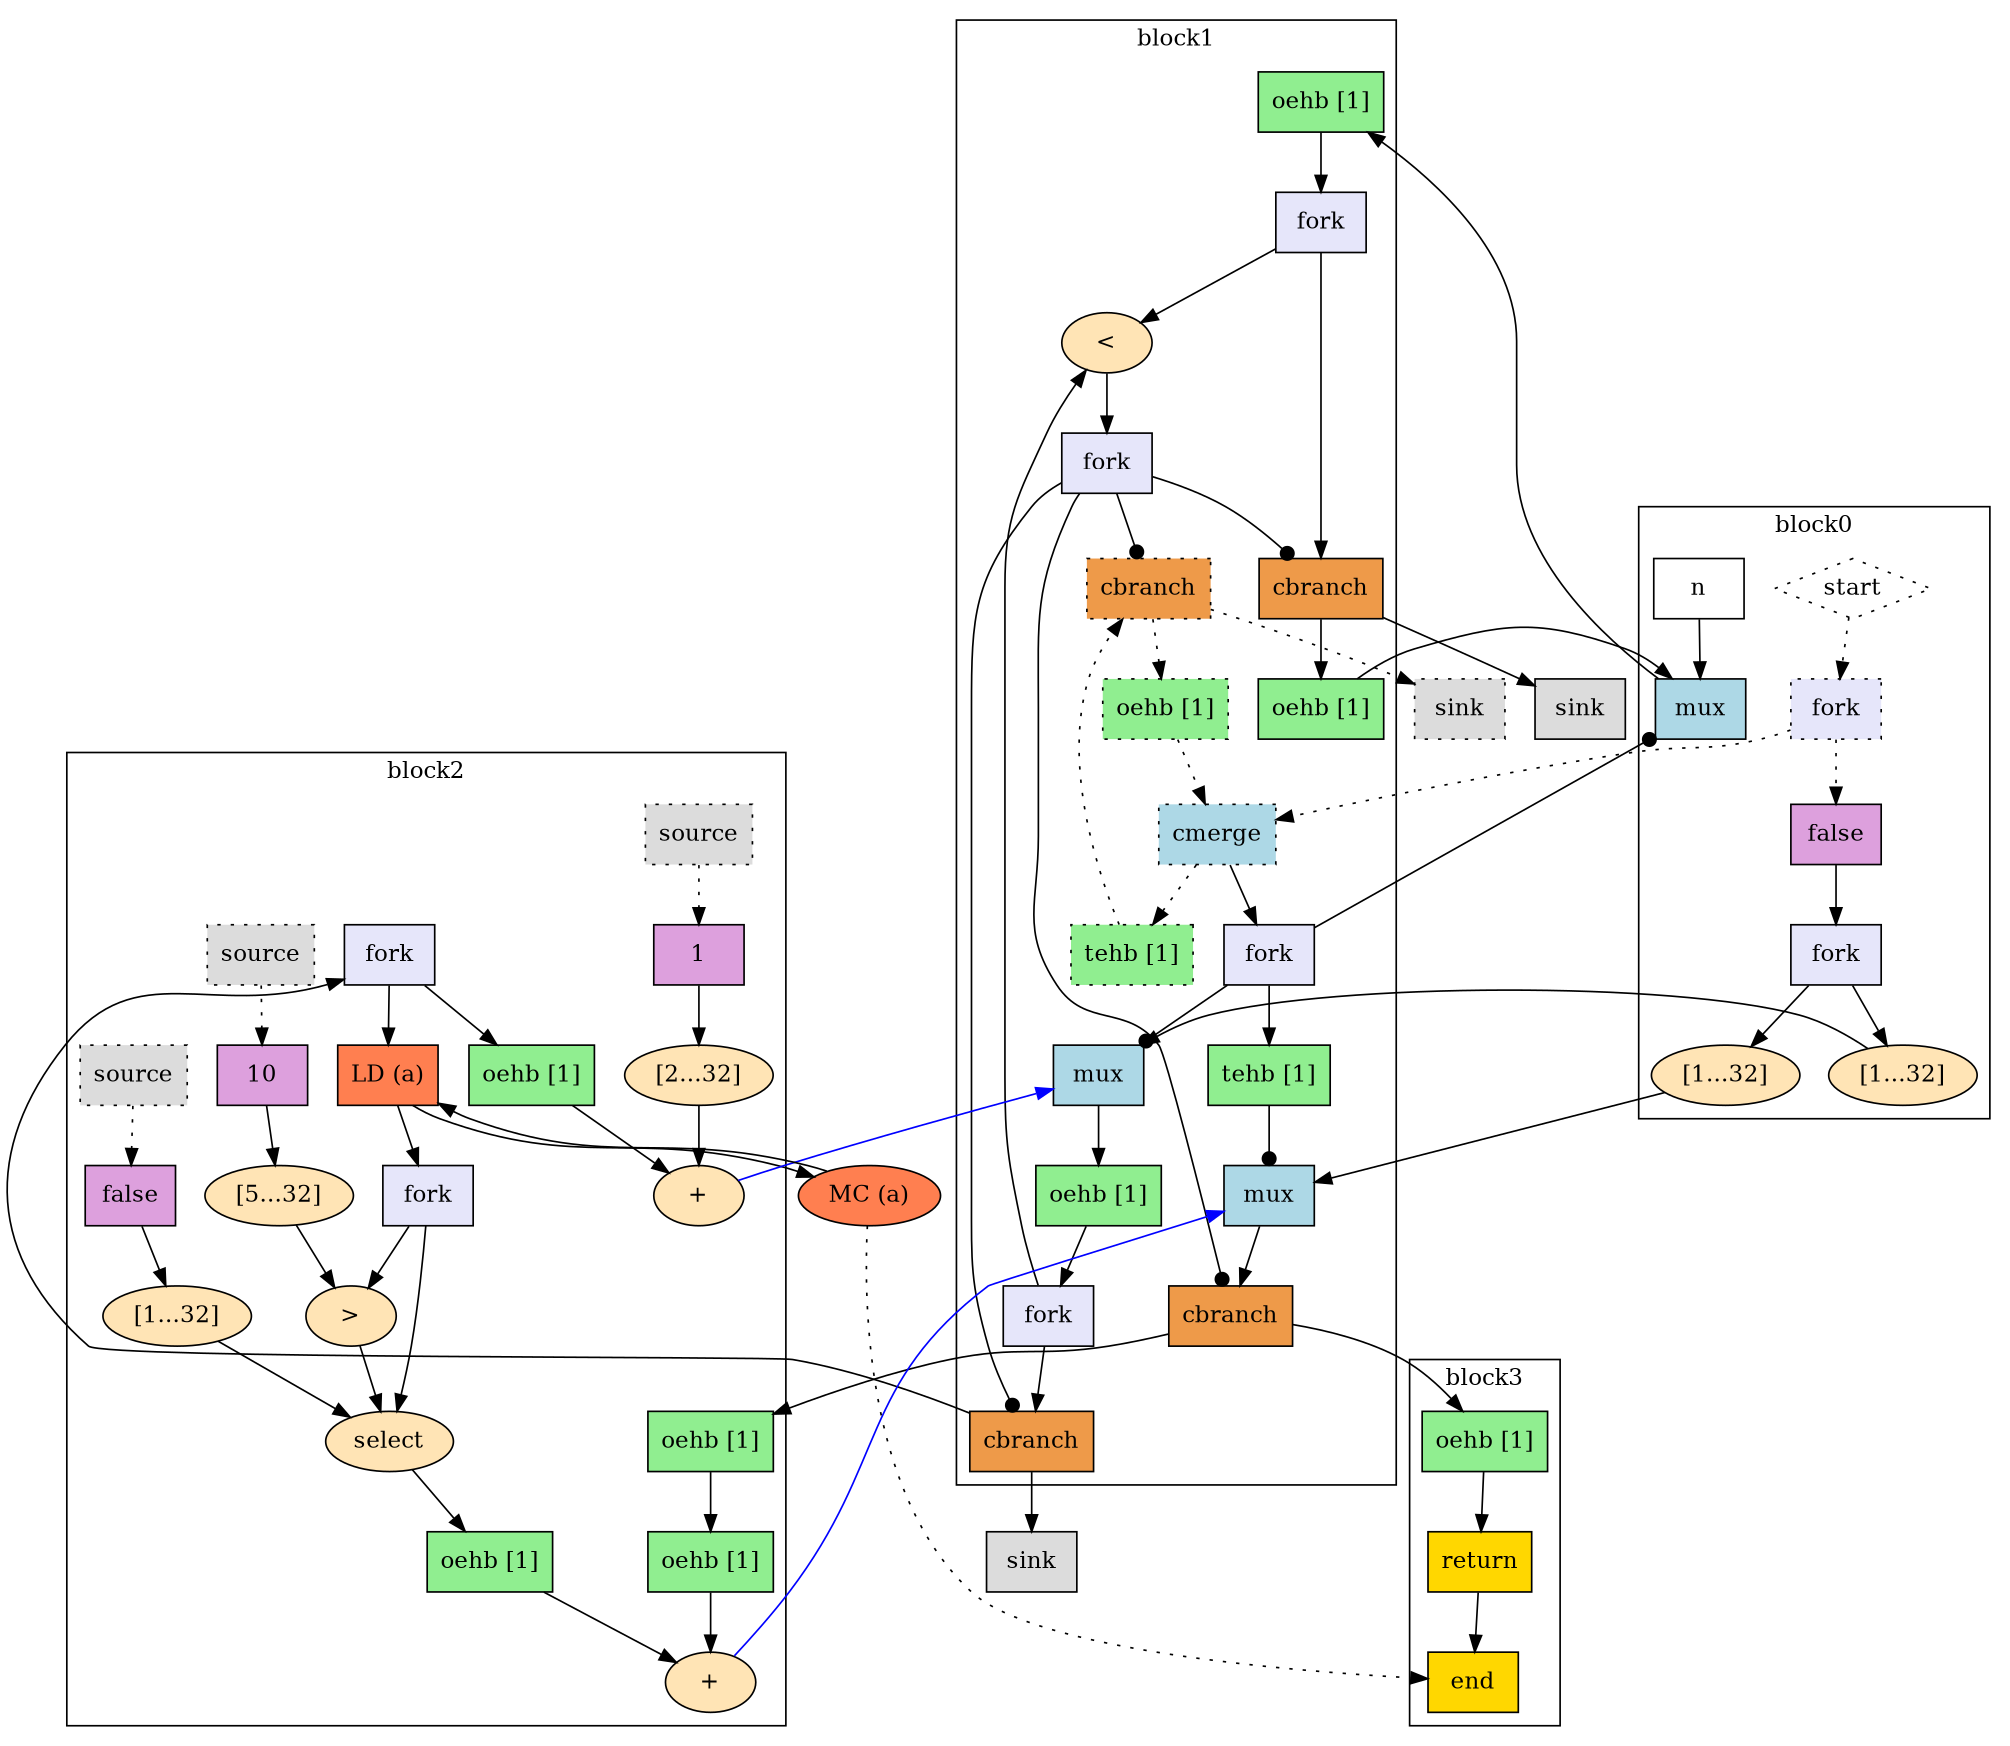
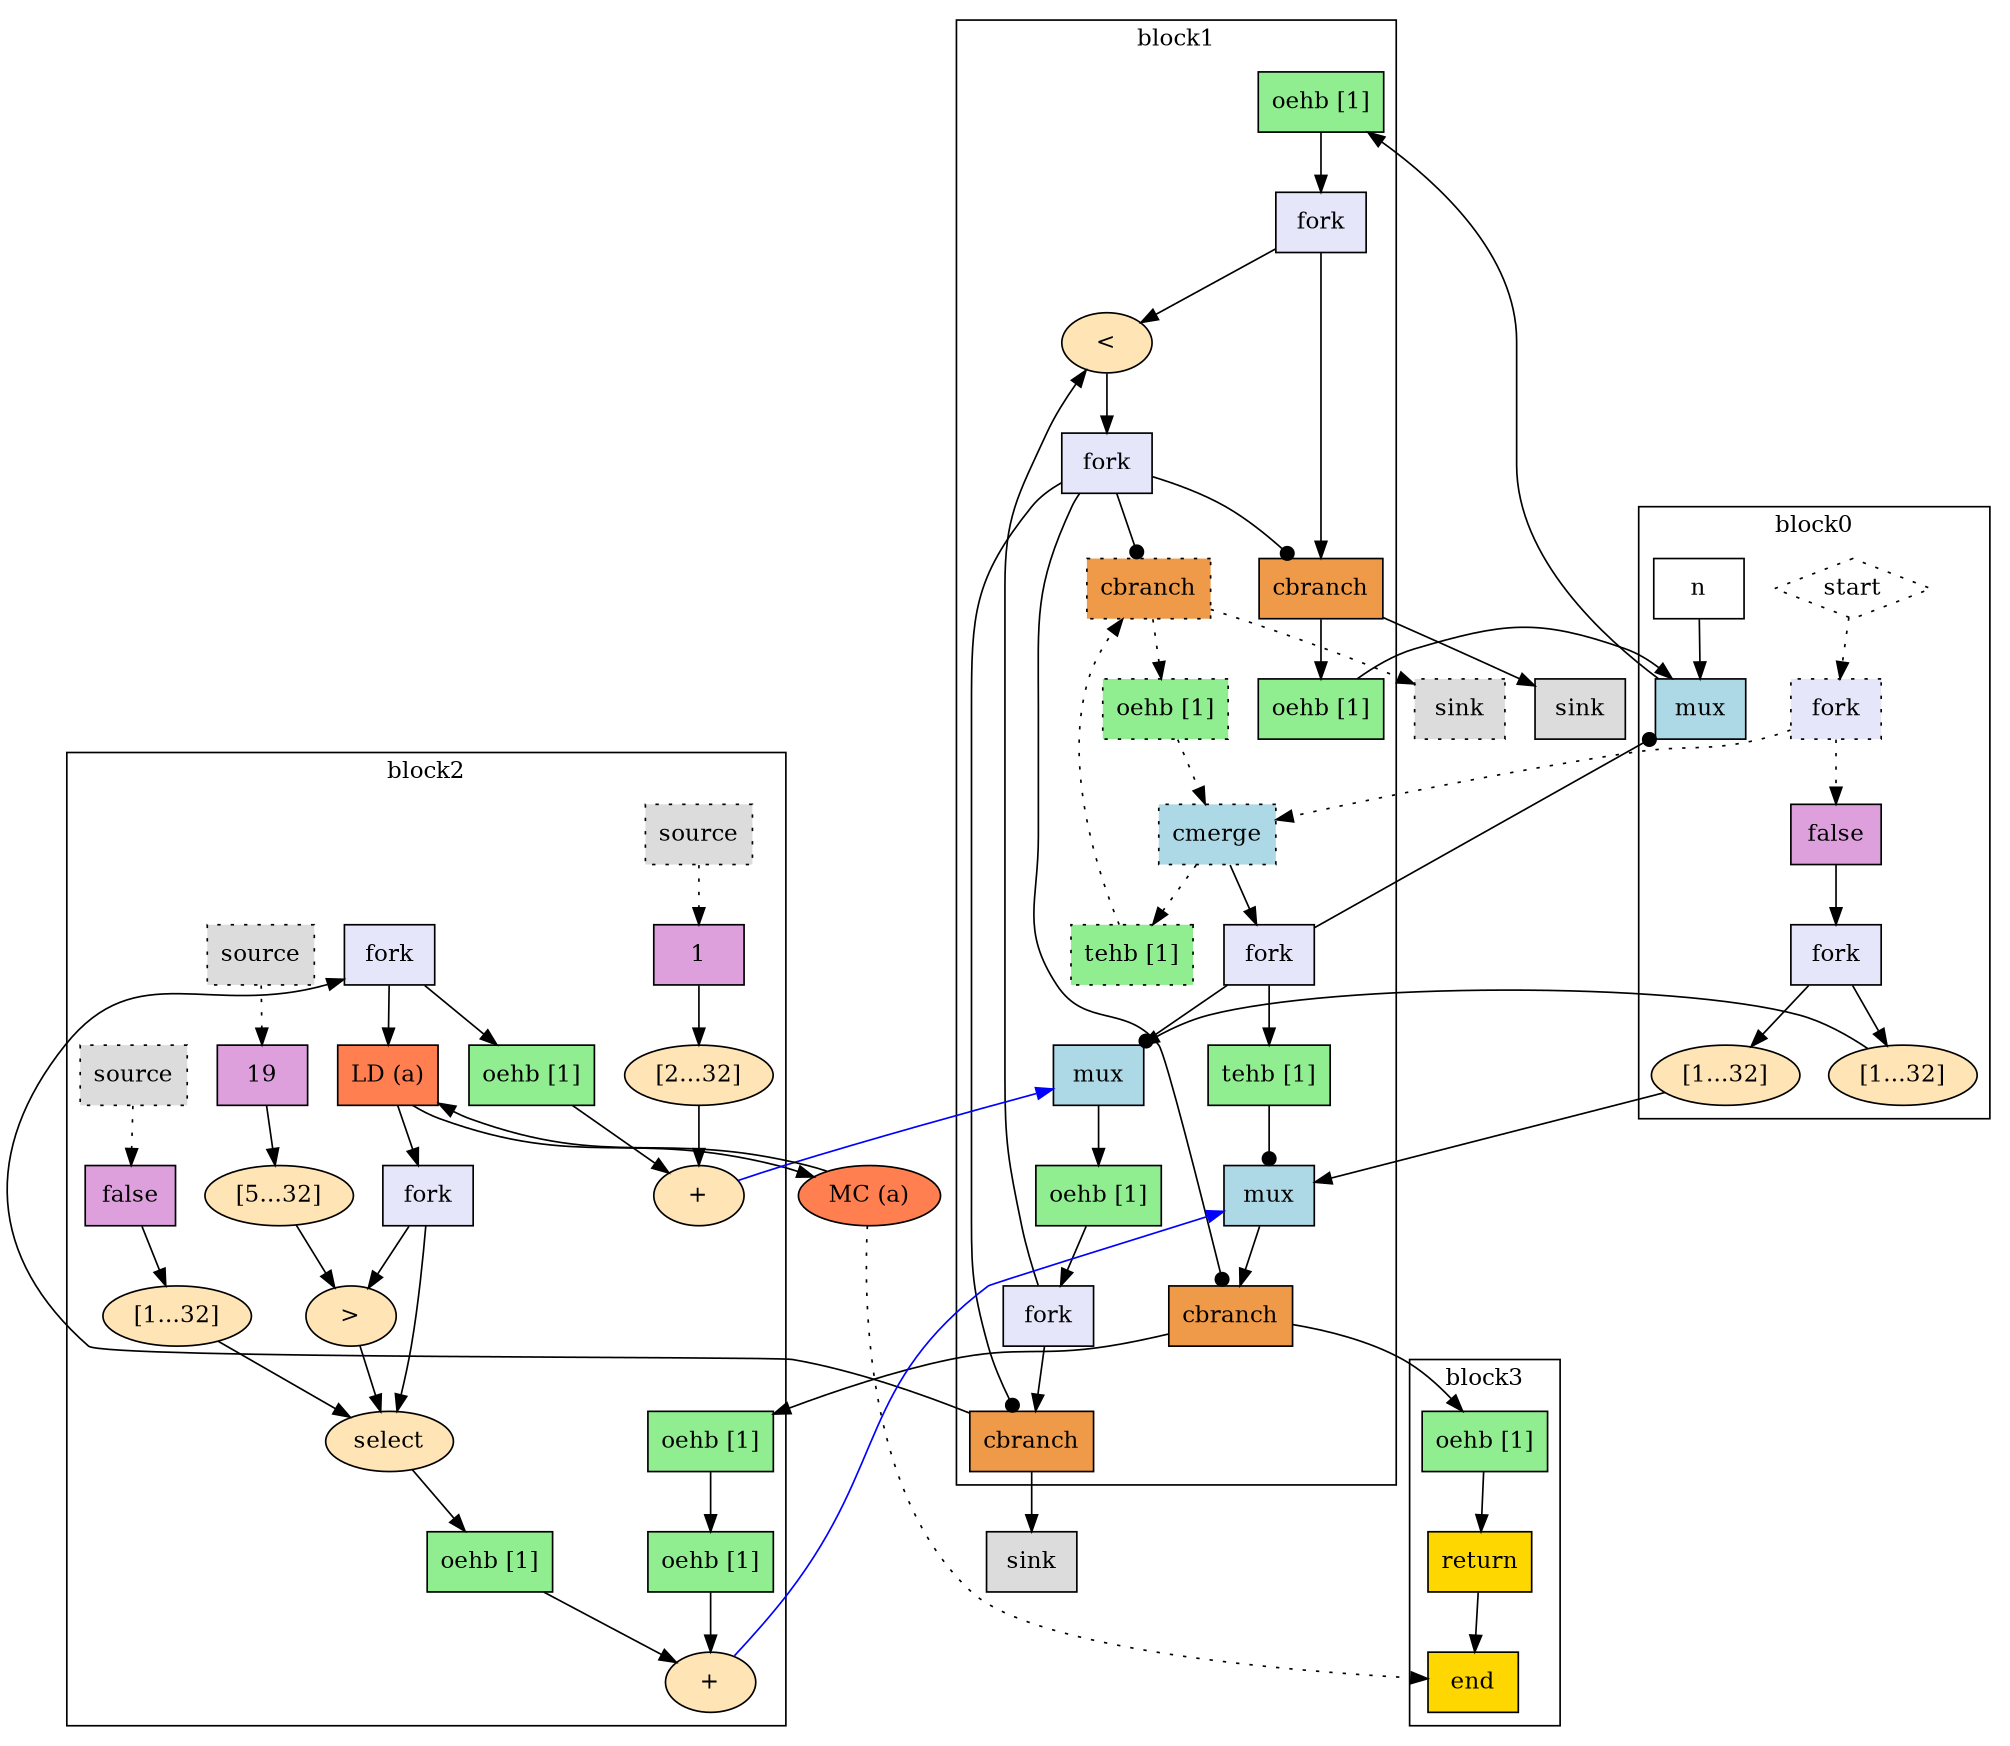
(262, 1075) -> (262, 1075)
